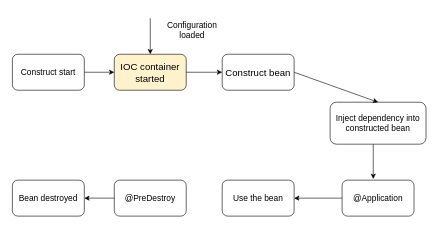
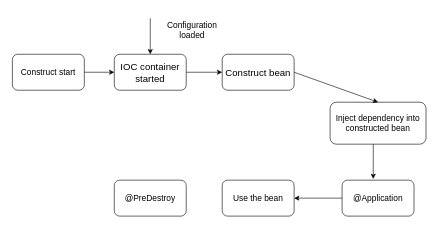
(150, 72) -> (150, 72)
(48, 198) -> none
(89, 198) -> none
